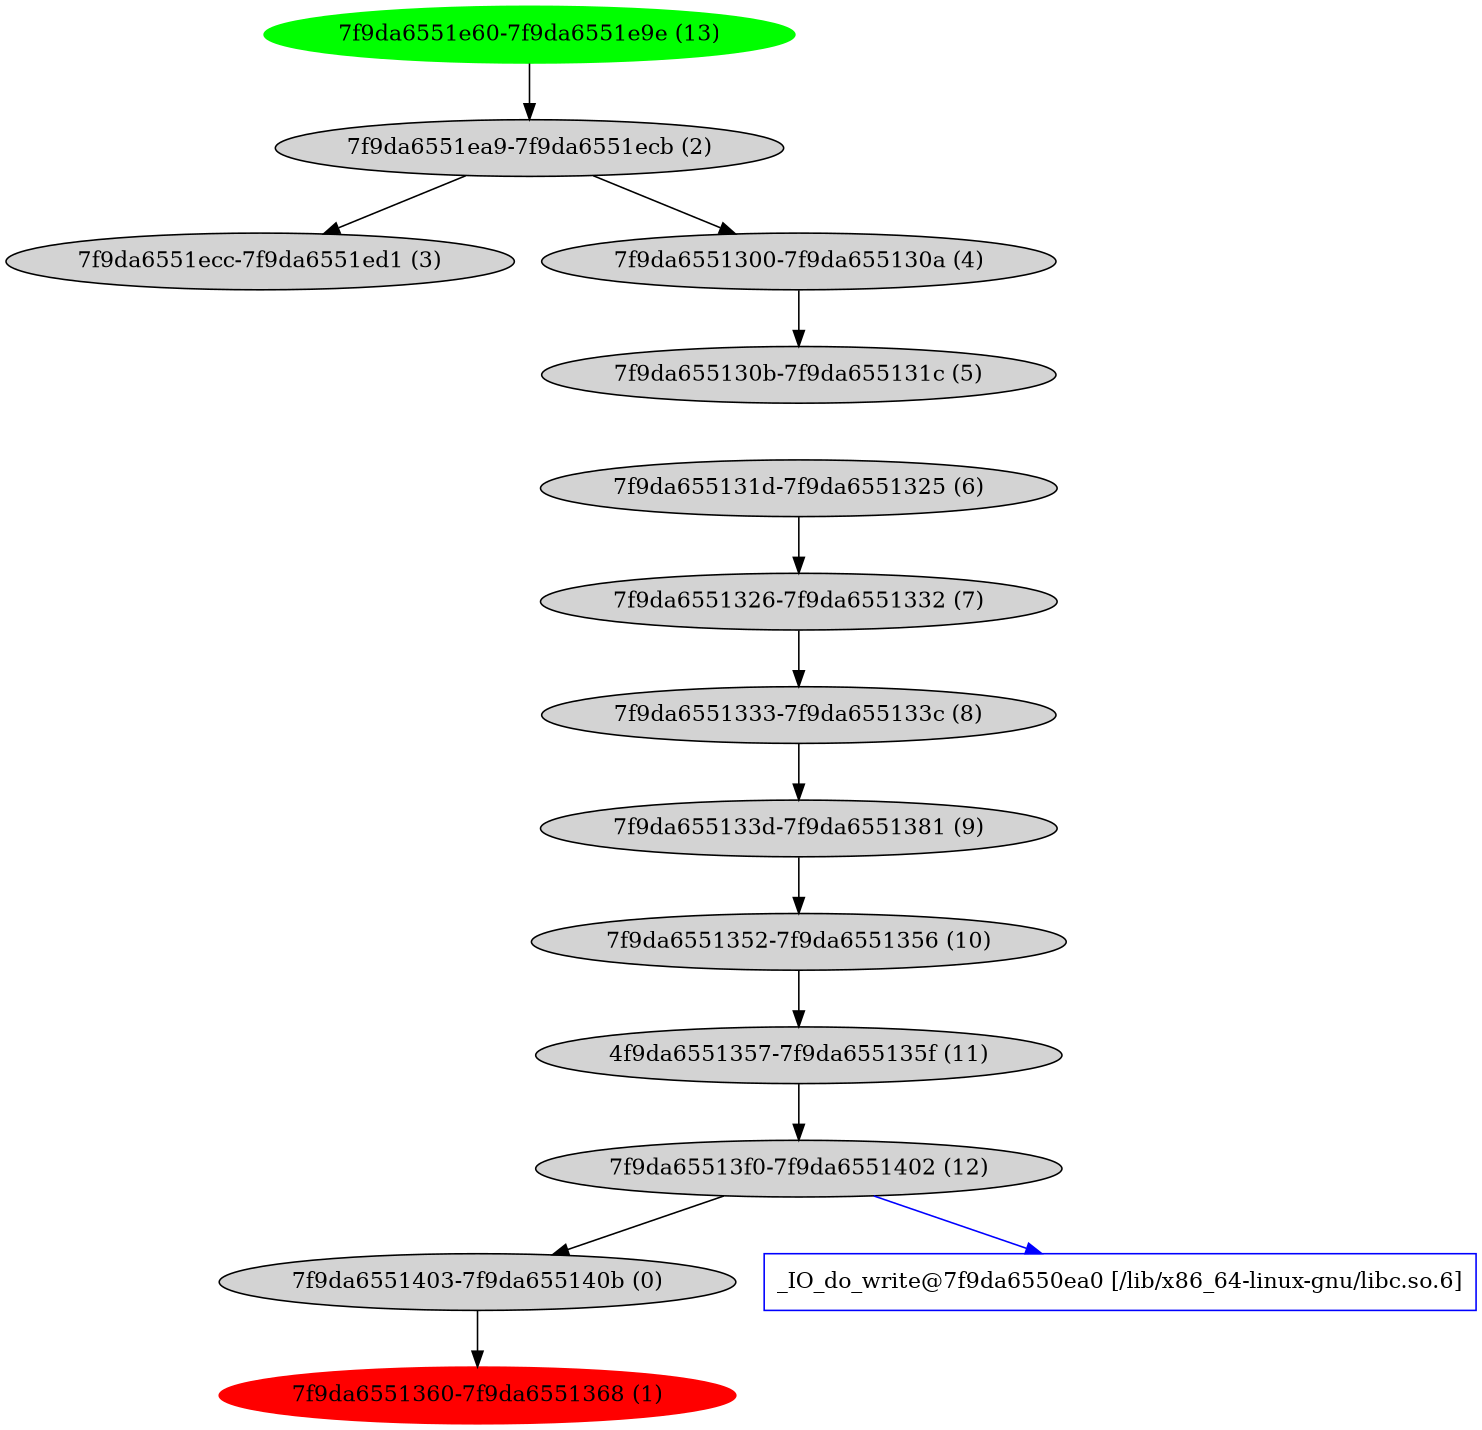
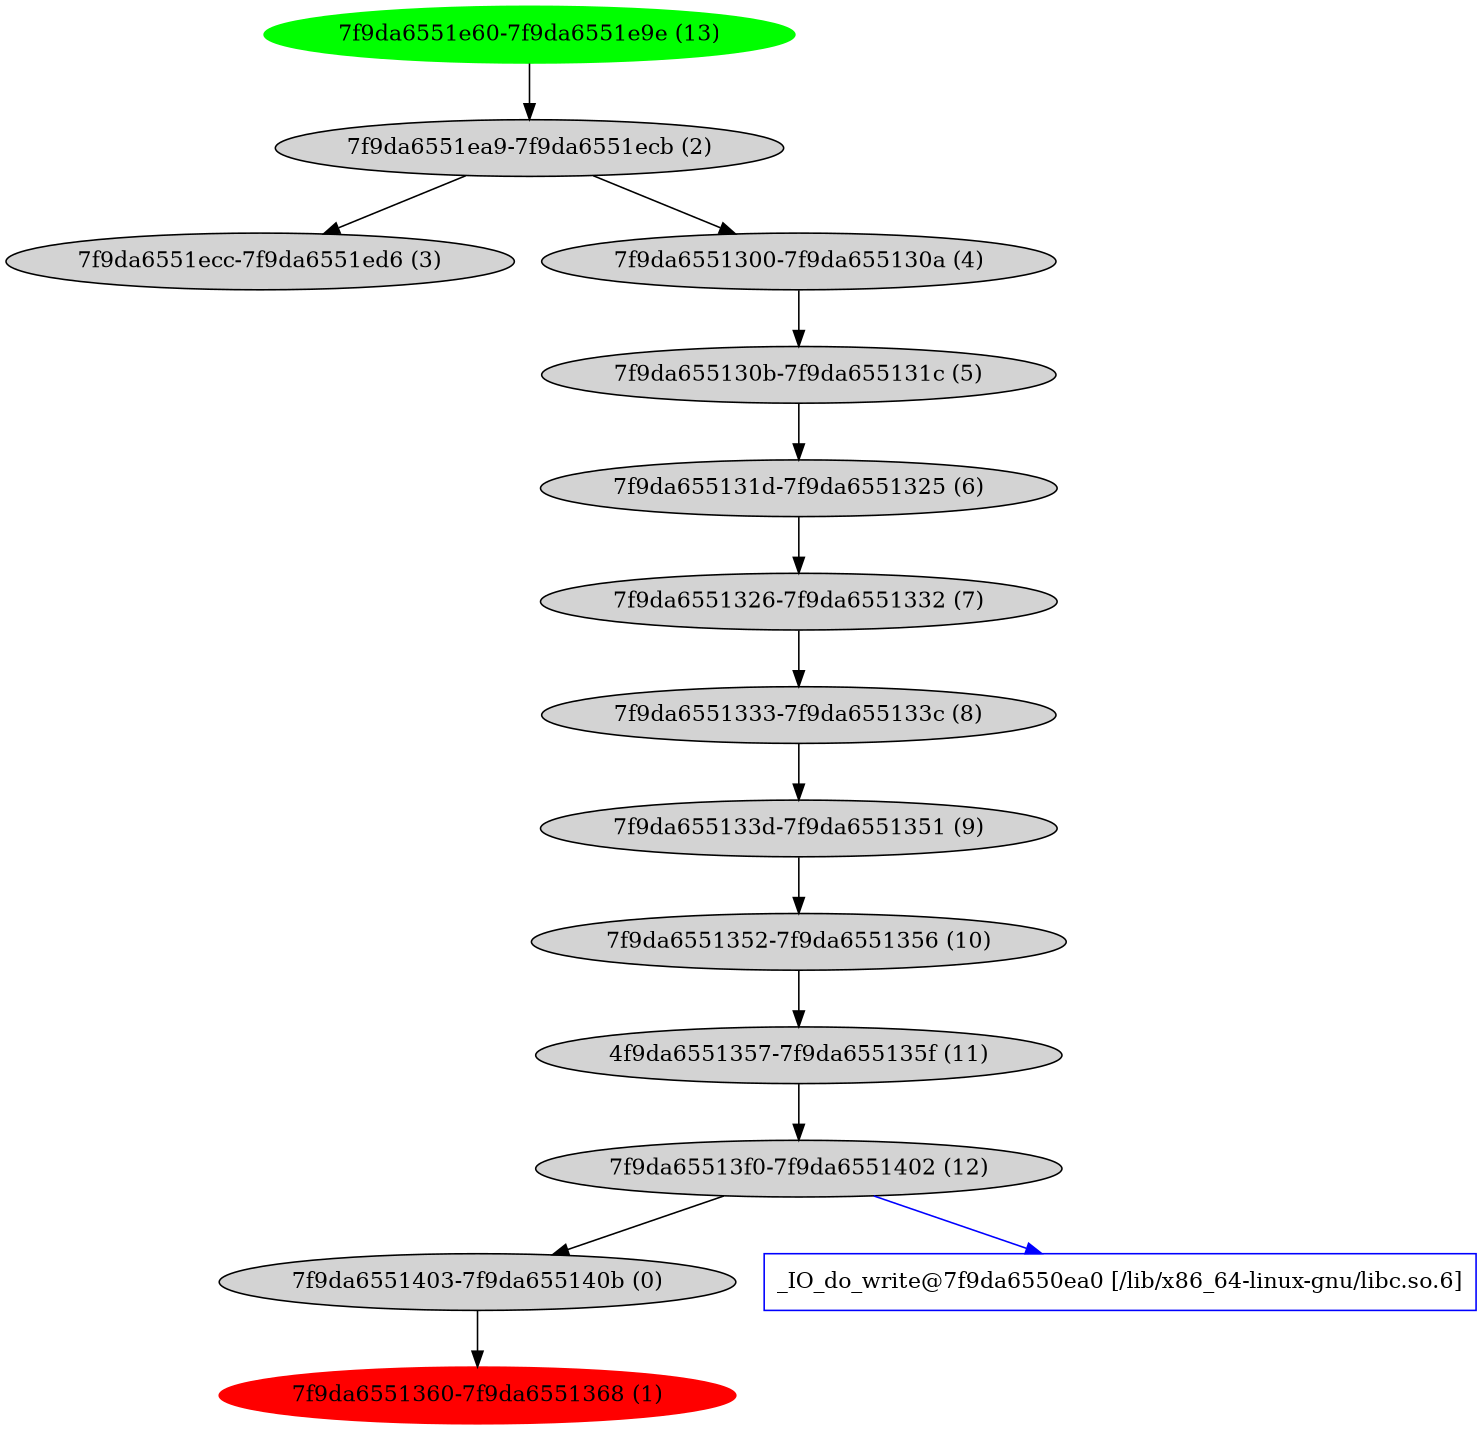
(260, 261) -> (260, 261)
none -> (799, 424)
(799, 828) -> (799, 828)
